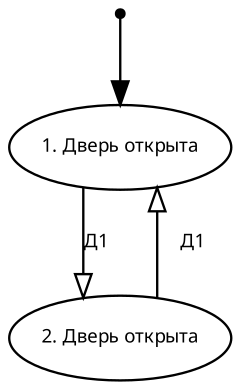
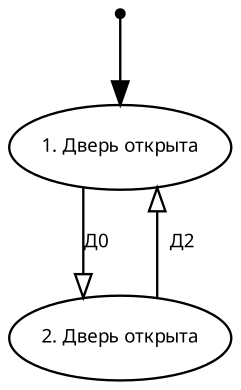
(94, 243) -> (94, 243)
(191, 243) -> (185, 243)
